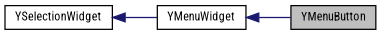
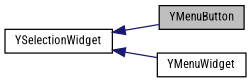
(275, 17) -> (142, 27)
